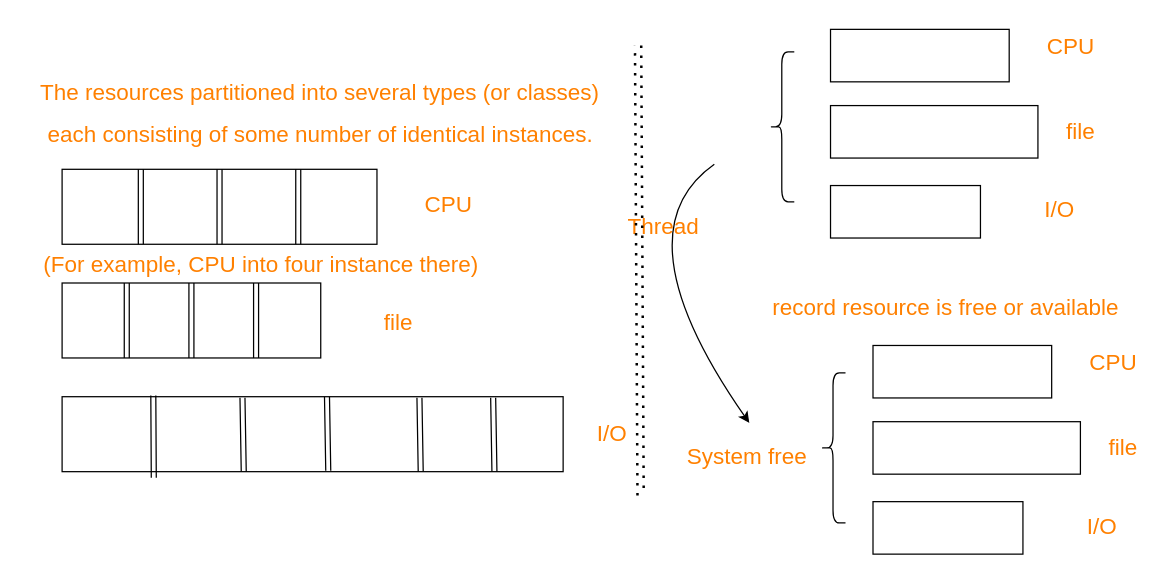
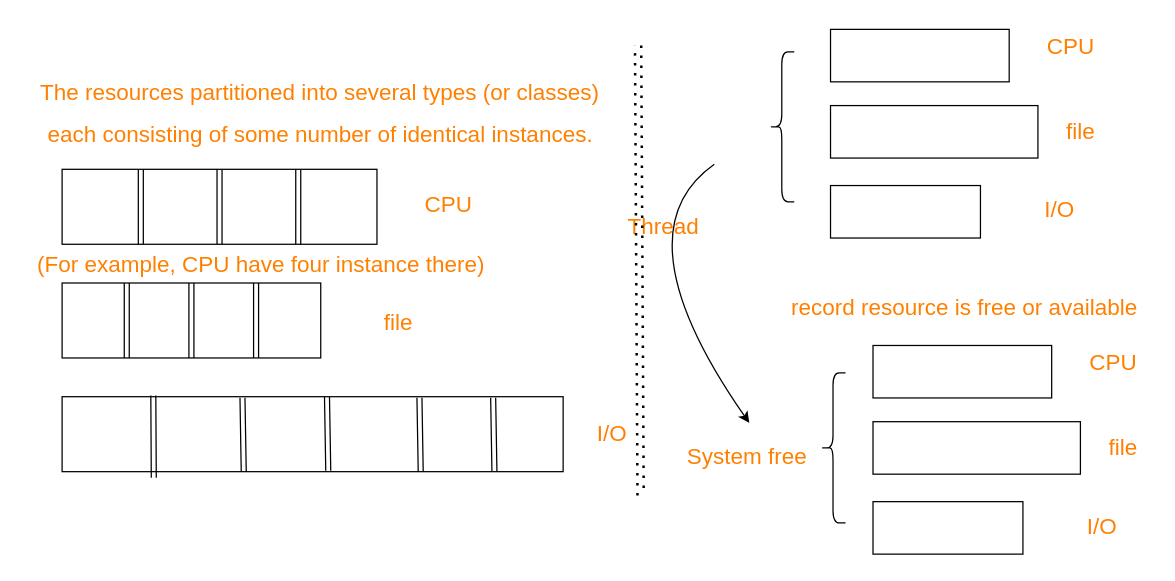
(261, 266) -> (261, 266)
(945, 308) -> (964, 308)
